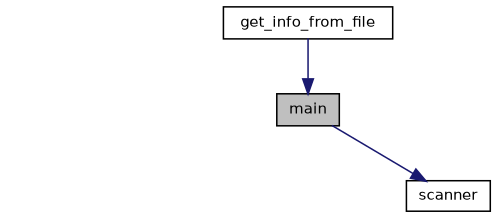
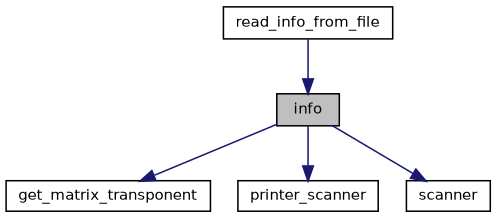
(308, 23) -> (308, 23)
(308, 110) -> (308, 110)
none -> (108, 196)
none -> (308, 196)
